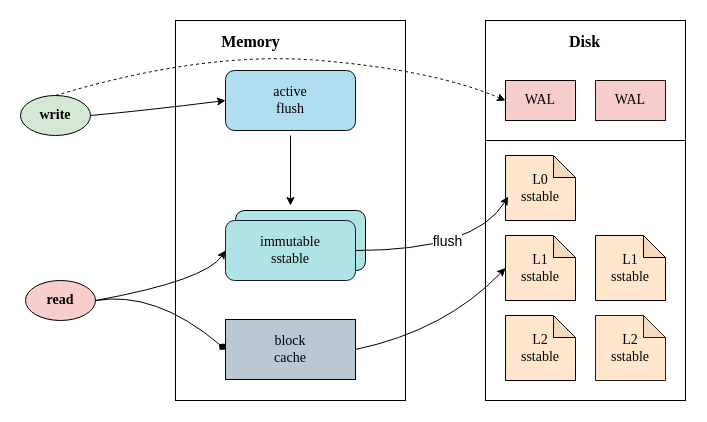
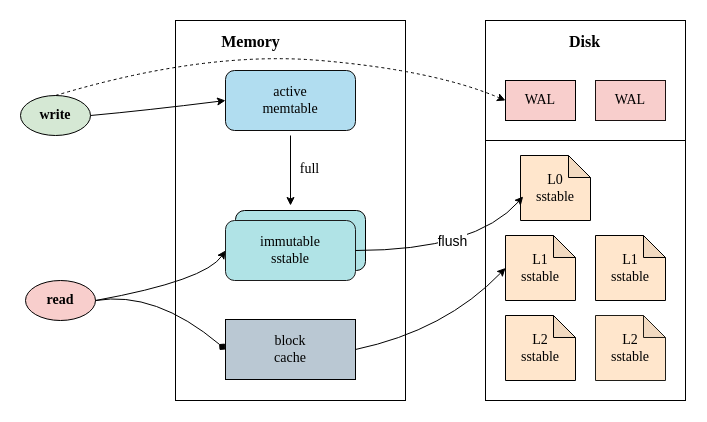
(291, 101) -> (291, 101)
none -> (310, 170)
(541, 188) -> (556, 188)
